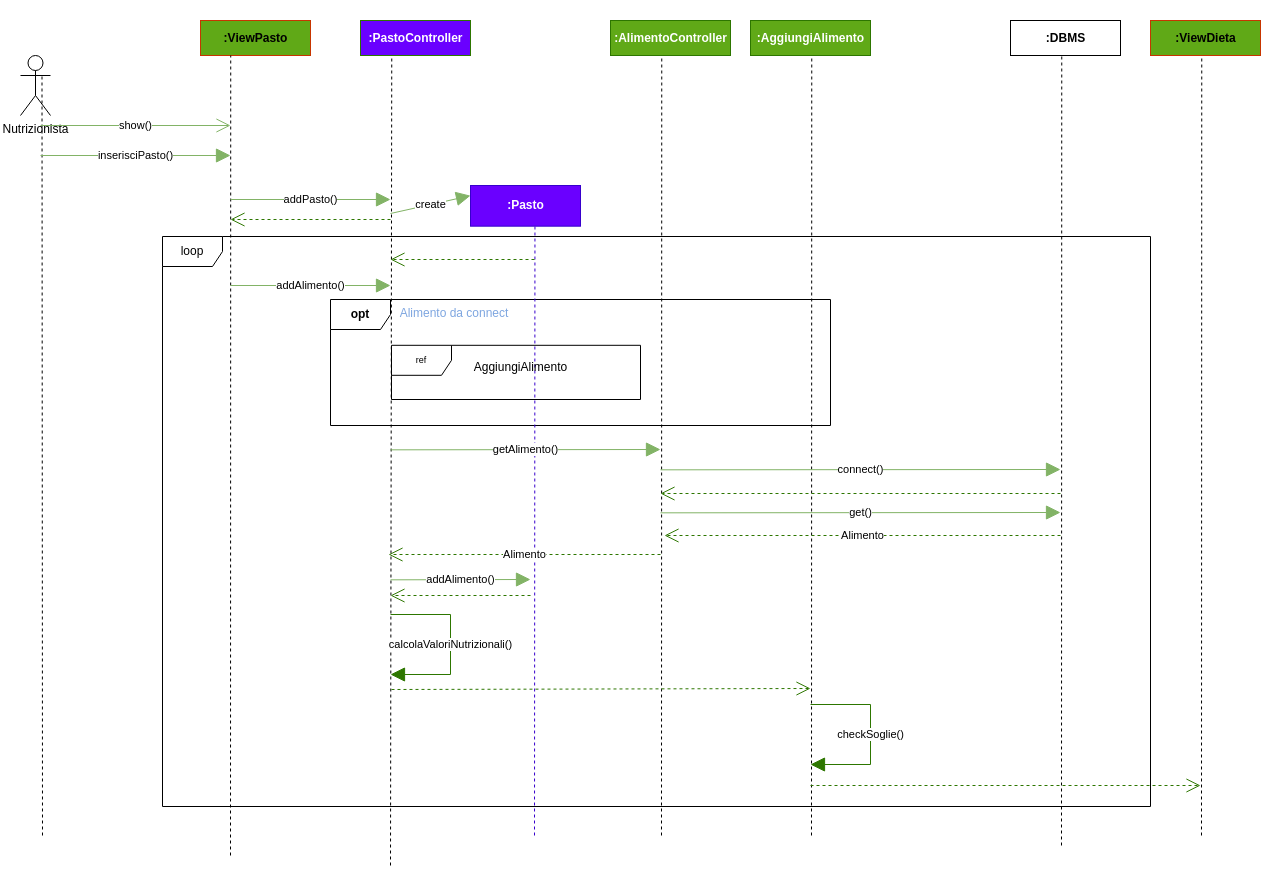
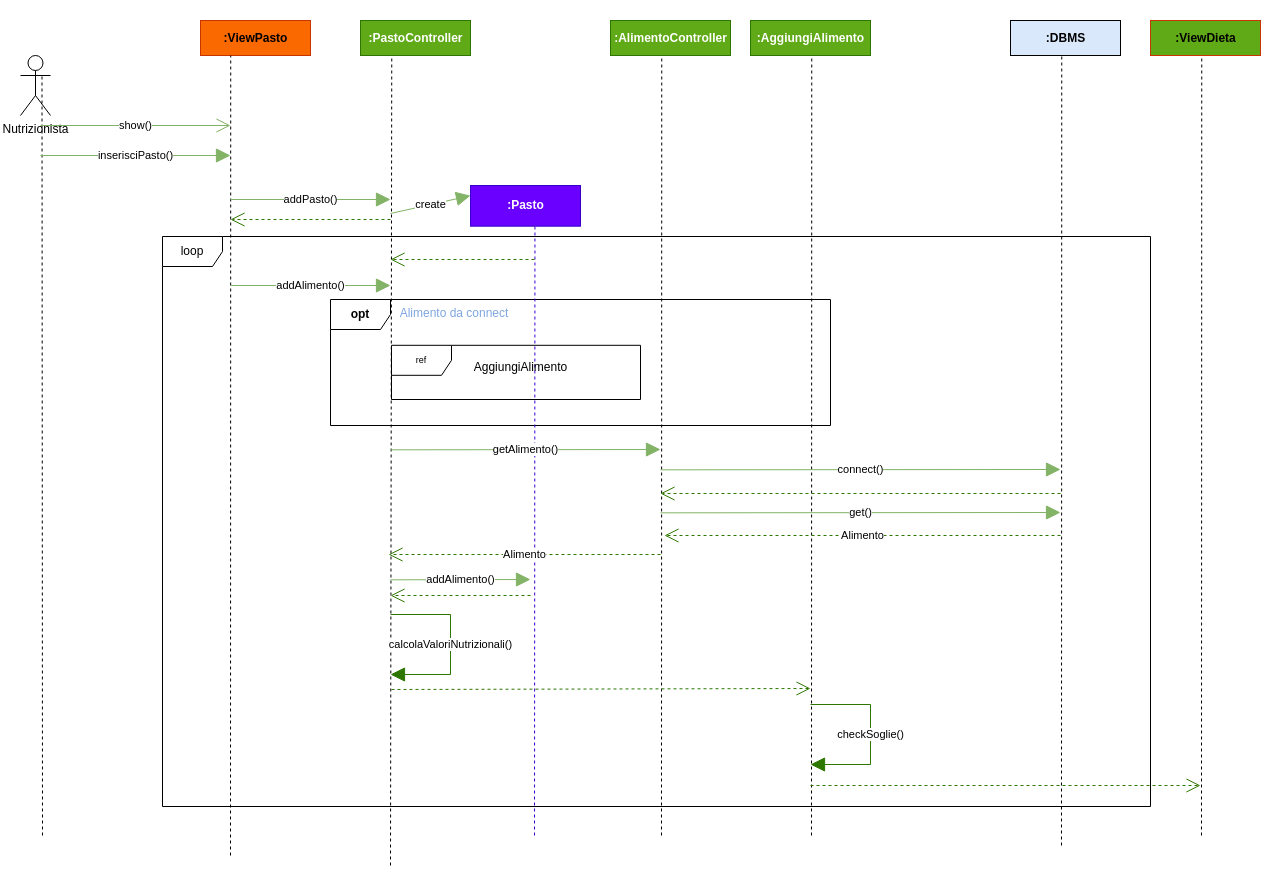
(256, 38) -> (256, 38)
(416, 38) -> (416, 38)
(1066, 38) -> (1066, 38)
